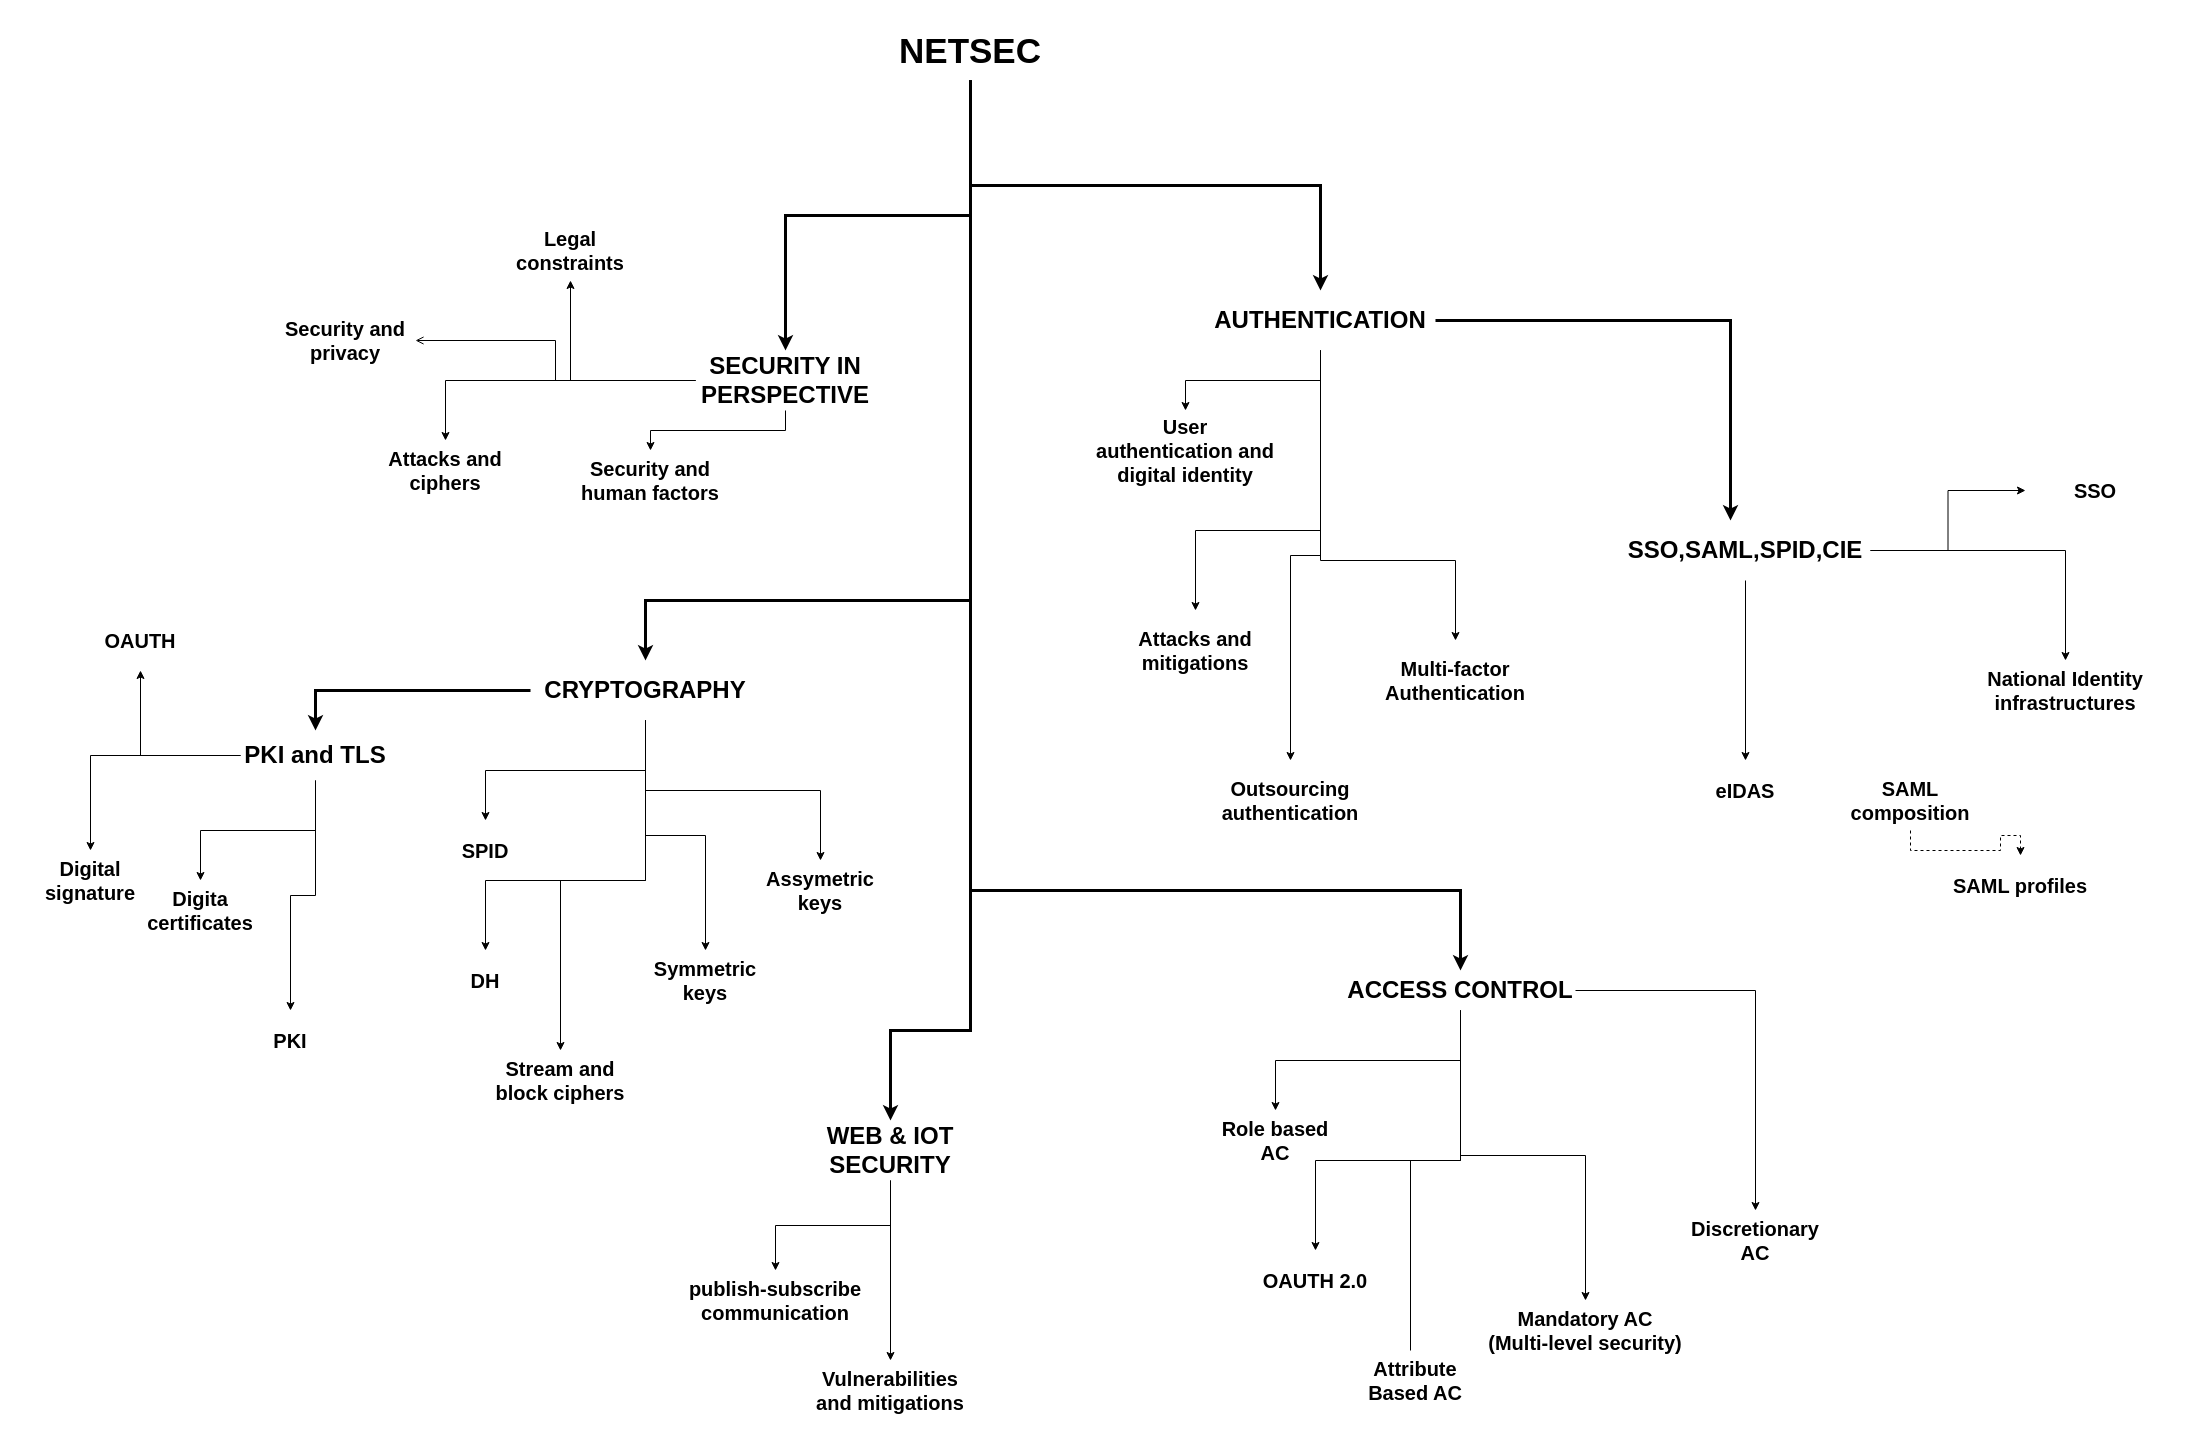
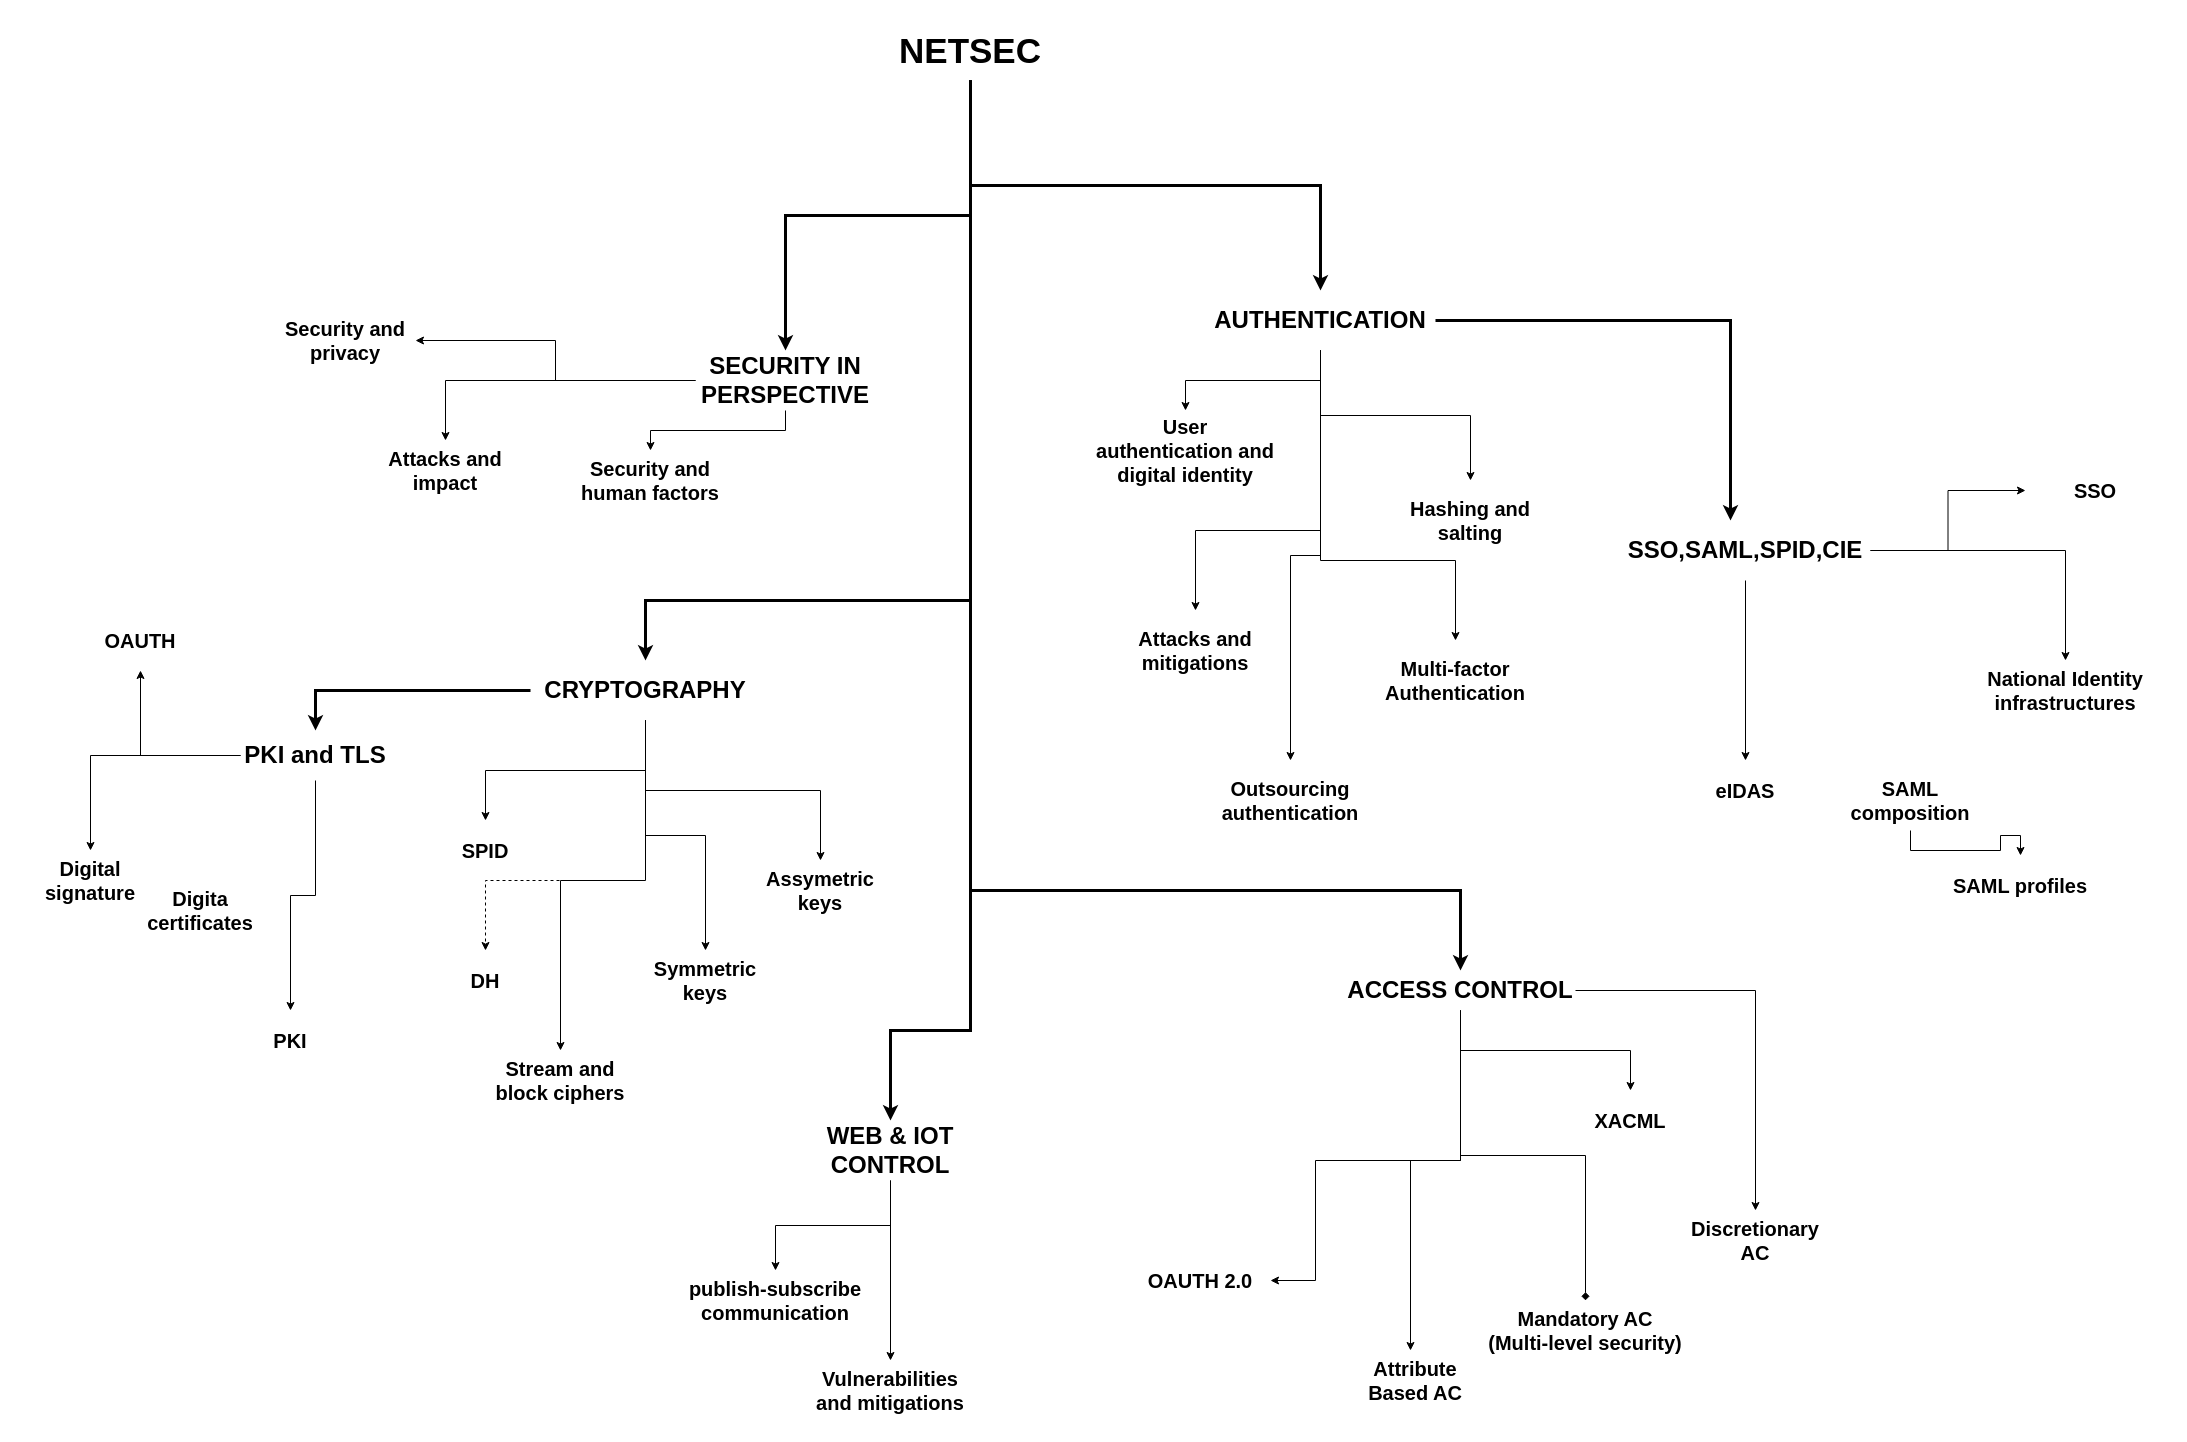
(571, 251) -> none
(571, 333) -> none
(421, 341) -> (423, 341)
none -> (1425, 416)
(446, 471) -> (446, 471)
none -> (1471, 521)
(236, 831) -> none
(1970, 851) -> (1970, 851)
(491, 881) -> (491, 881)
none -> (1563, 1051)
(1346, 1061) -> none
none -> (1631, 1121)
(1276, 1141) -> none
(891, 1151) -> (891, 1151)
(1316, 1281) -> (1201, 1281)
(1586, 1292) -> (1586, 1291)
(1411, 1345) -> (1411, 1342)
